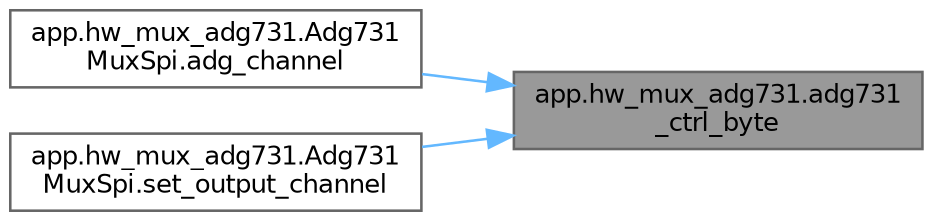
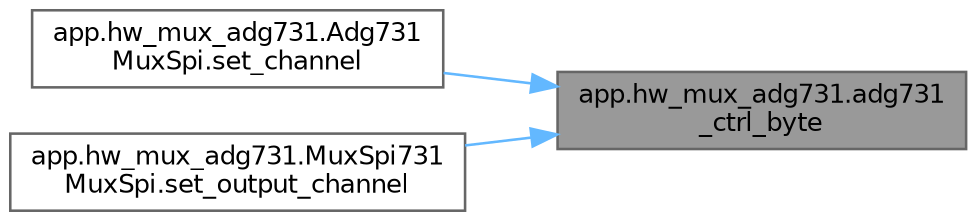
(216, 49) -> (238, 49)
(216, 172) -> (238, 172)
